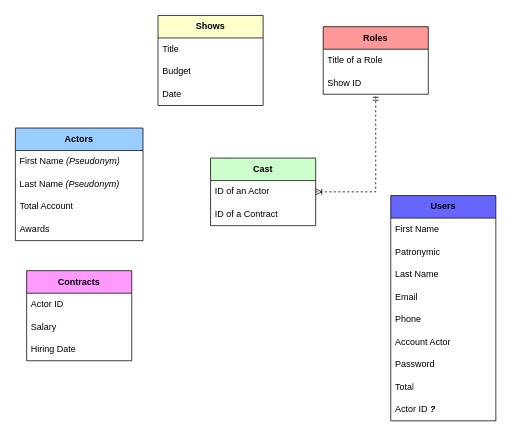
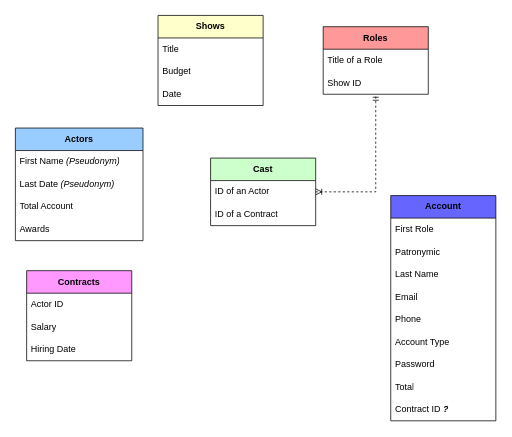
(72, 184) -> (72, 184)
(443, 207) -> (443, 207)
(418, 229) -> (417, 229)
(426, 342) -> (424, 342)
(418, 409) -> (425, 409)
